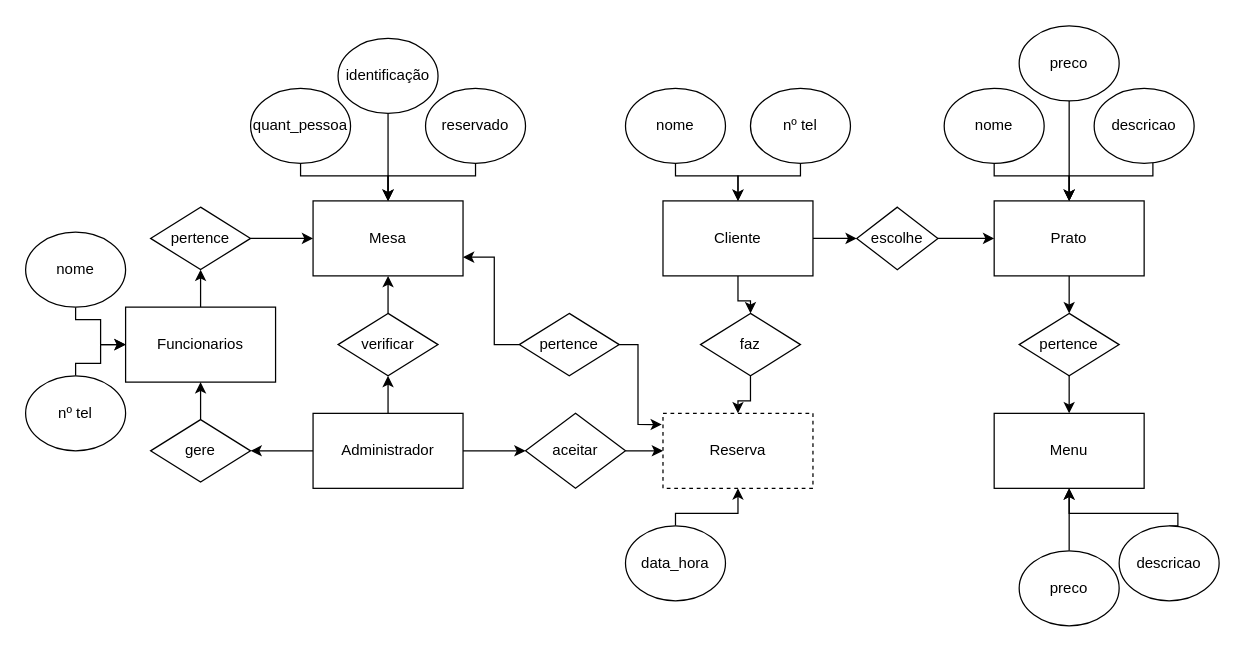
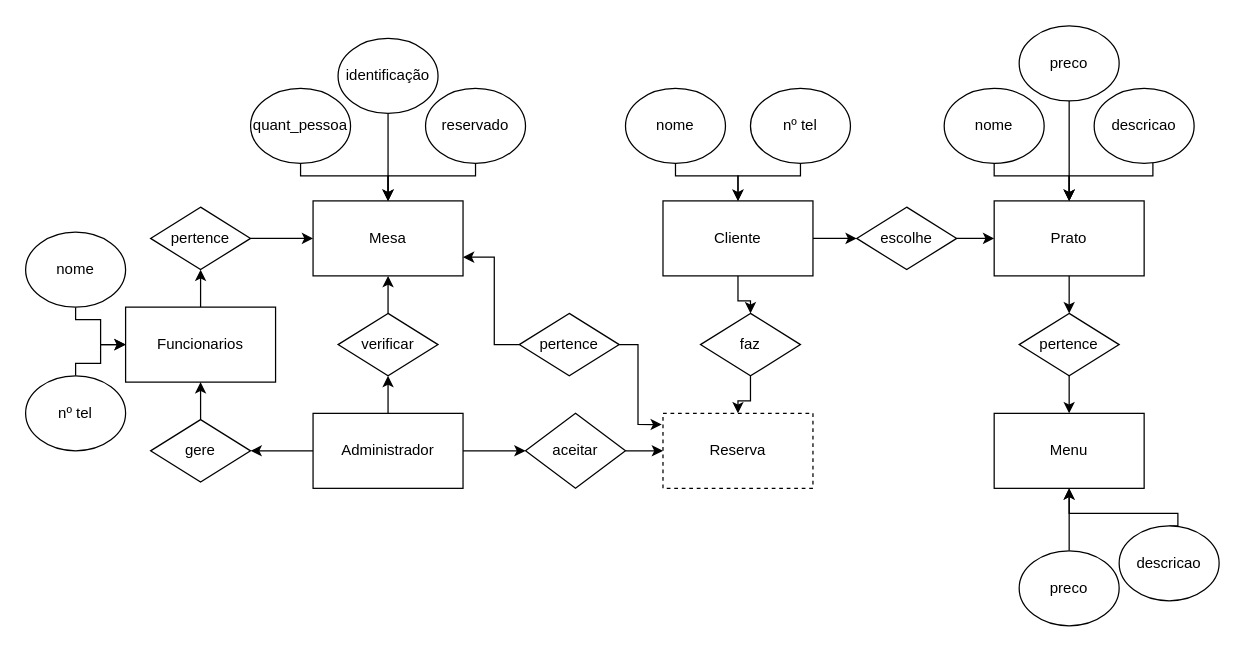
(898, 238) -> (907, 238)
(709, 513) -> none
(676, 563) -> none
